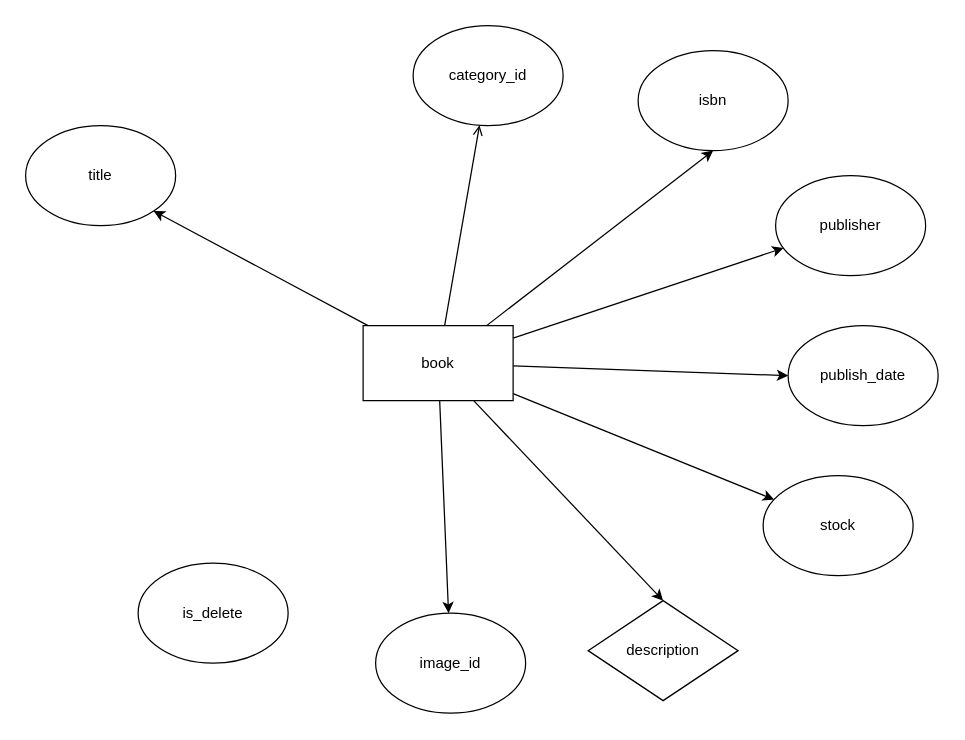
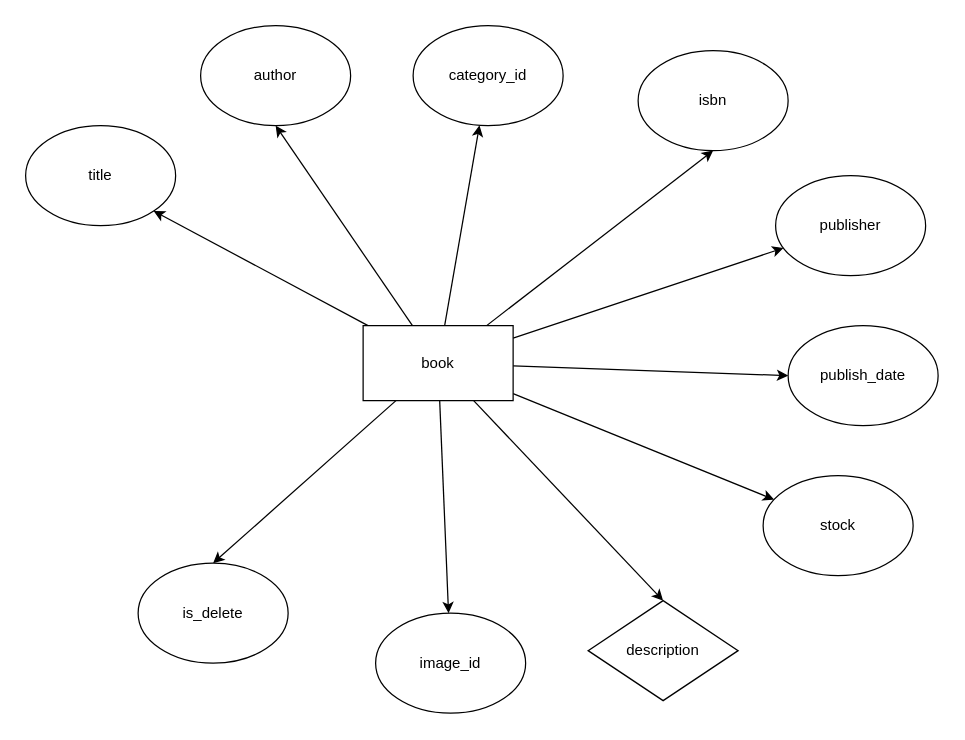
none -> (276, 76)
(478, 132) -> (478, 135)
none -> (346, 229)
none -> (308, 479)
